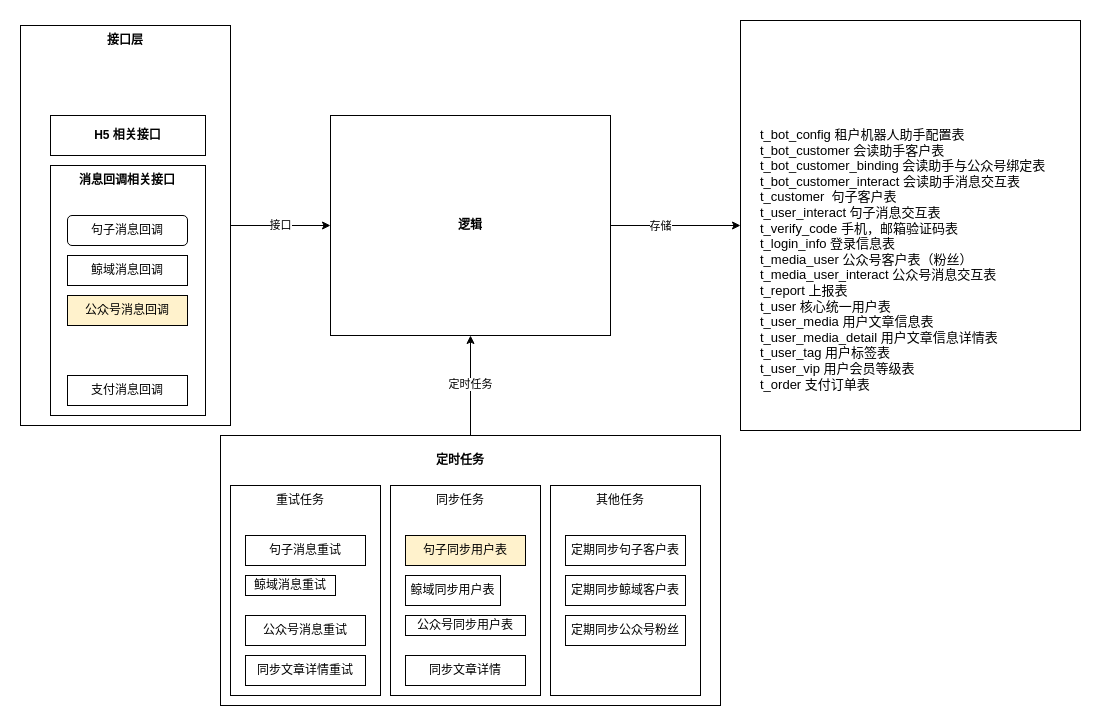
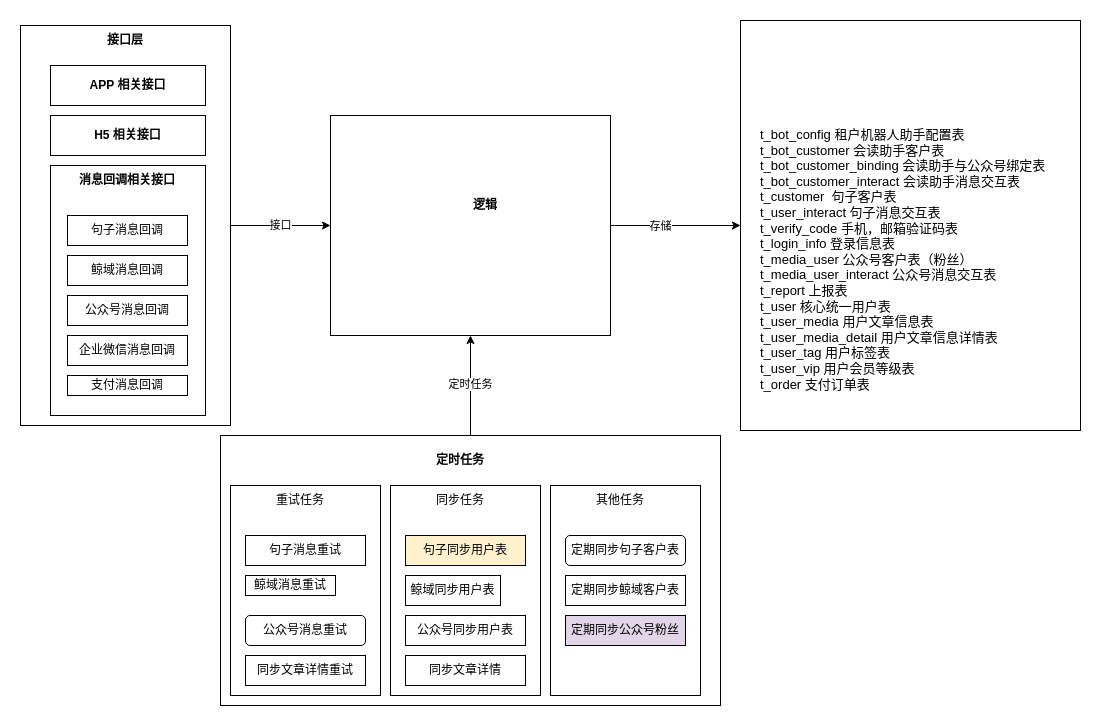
none -> (128, 86)
(471, 226) -> (486, 206)
(128, 231) -> (128, 231)
(128, 311) -> (128, 311)
none -> (128, 351)
(128, 391) -> (128, 386)
(626, 551) -> (626, 551)
(466, 626) -> (466, 631)
(306, 631) -> (306, 631)
(626, 631) -> (626, 631)
